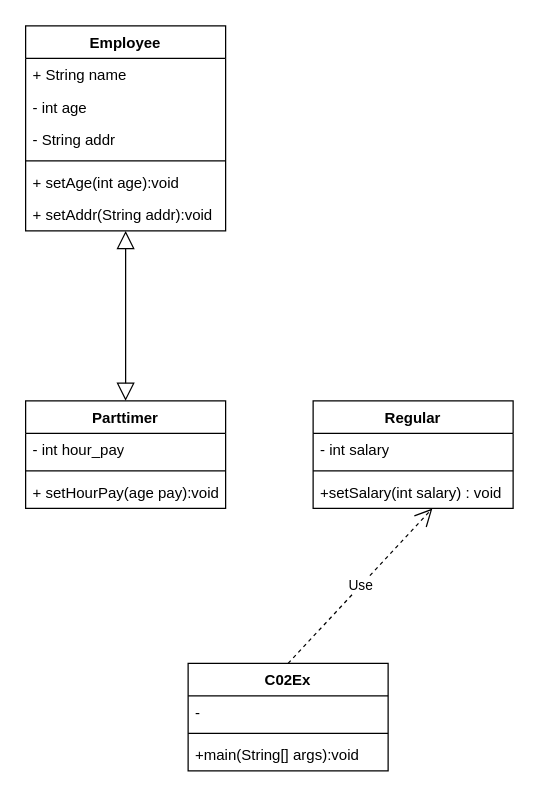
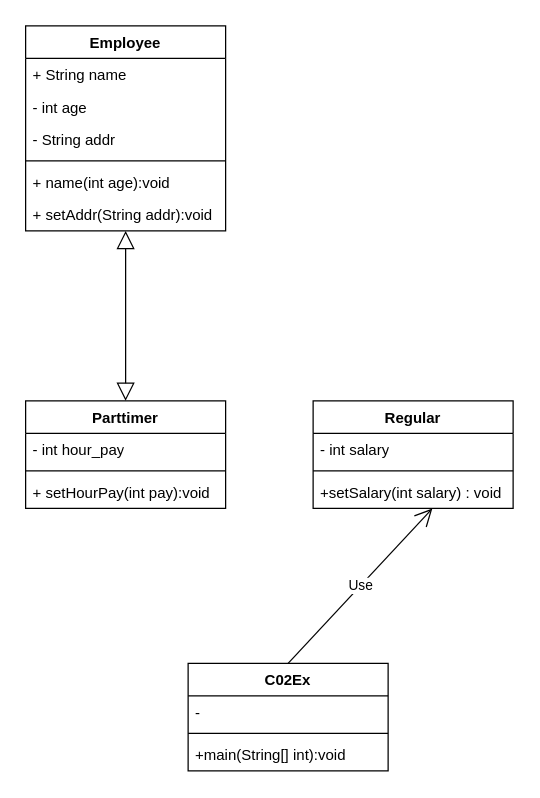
(116, 183) -> (107, 183)
(127, 502) -> (127, 502)
(322, 627) -> (322, 627)
(289, 765) -> (285, 756)
